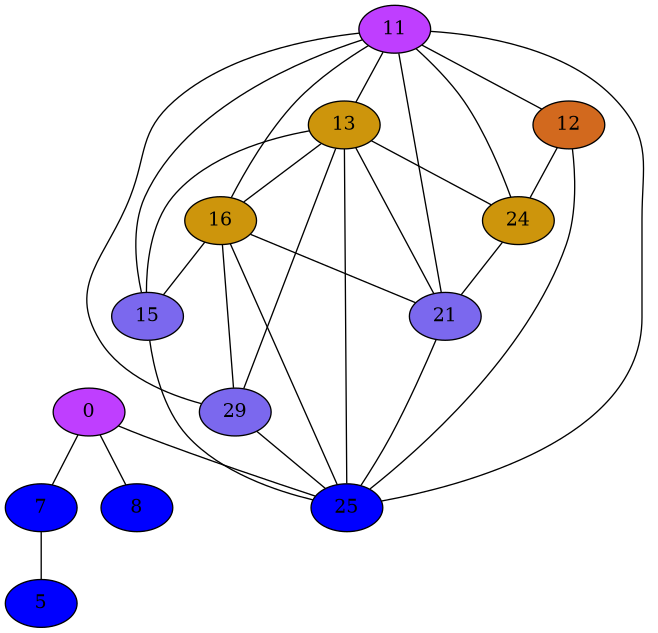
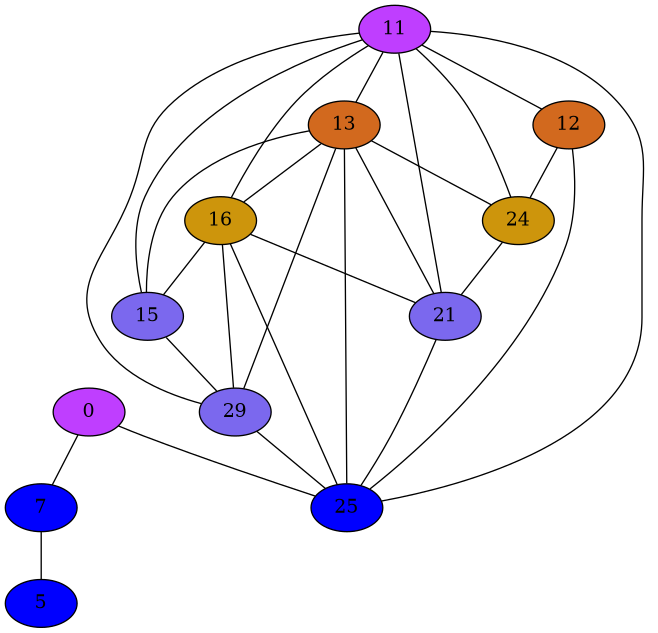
(344, 125) -> (344, 125)
(197, 445) -> (191, 364)
(137, 508) -> none
